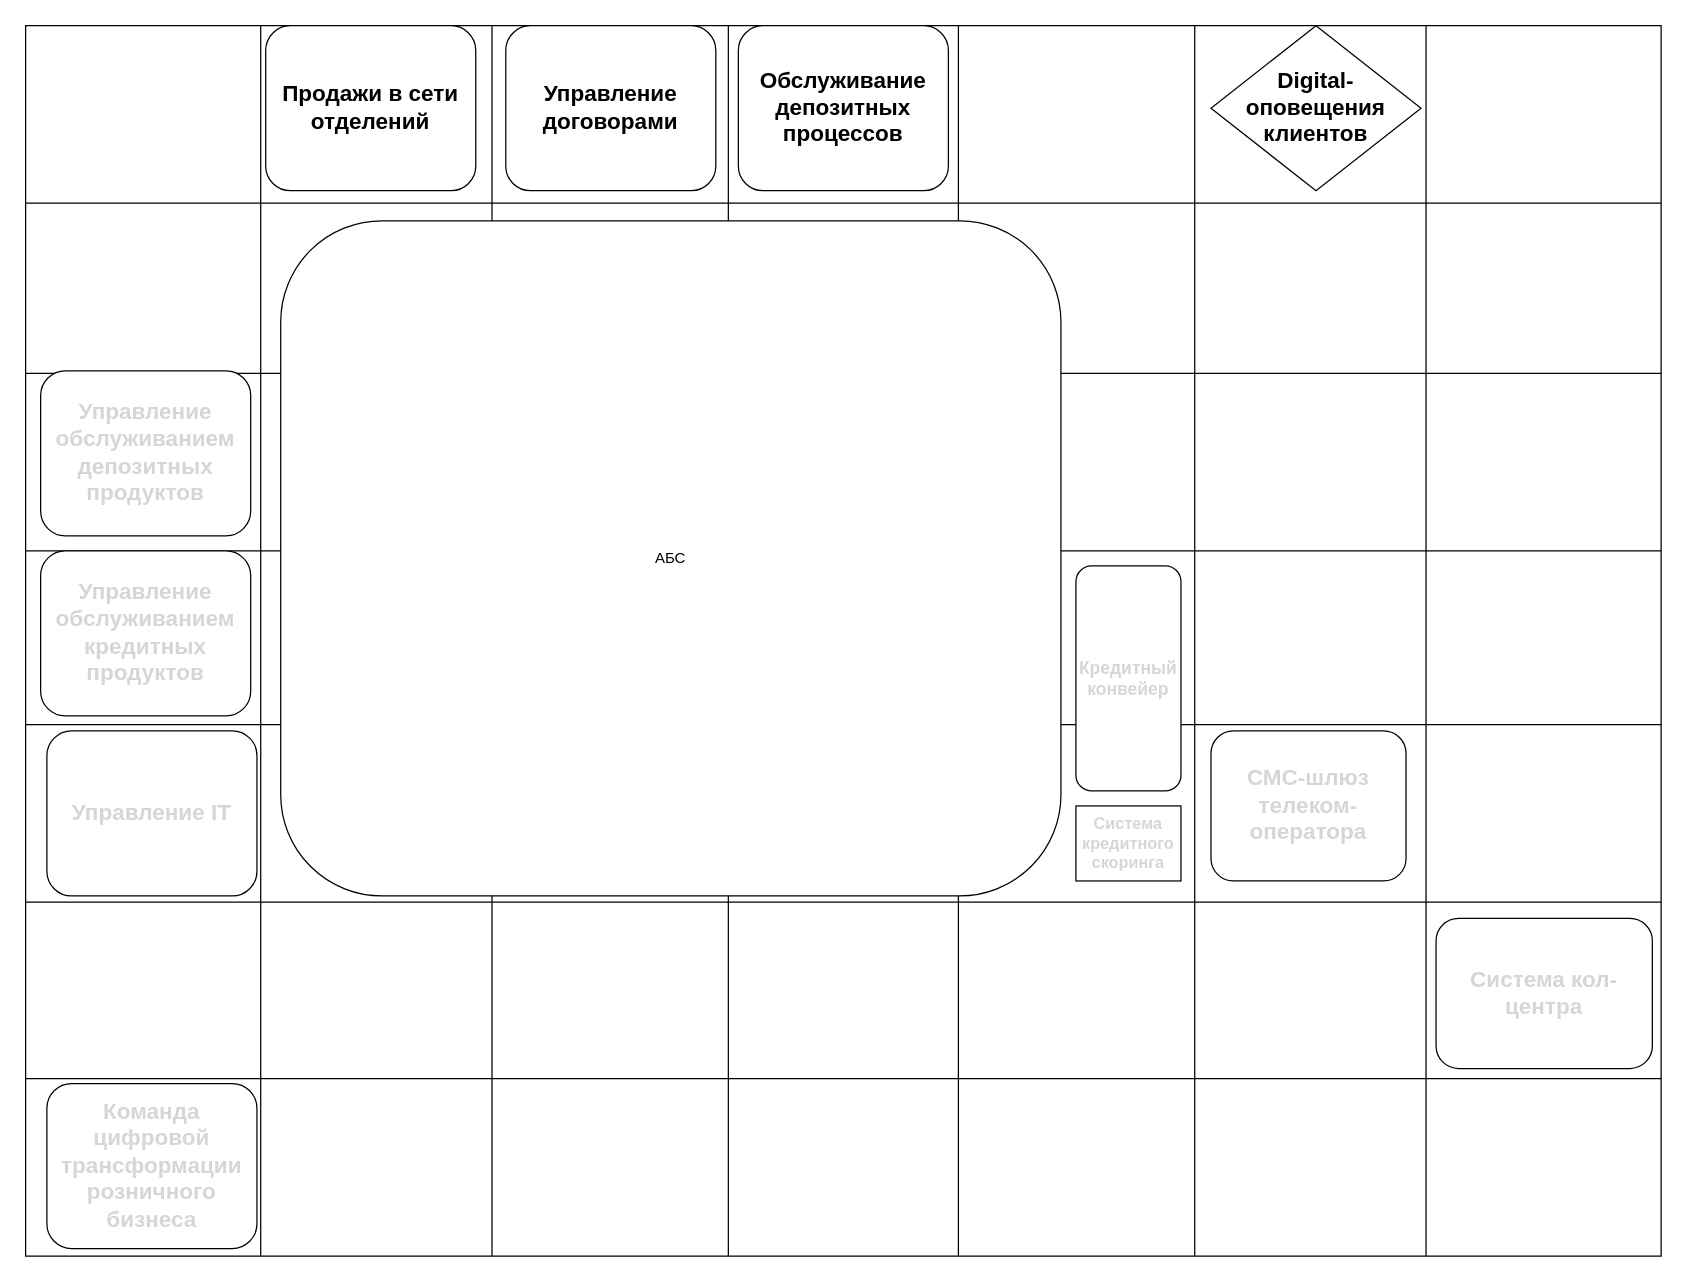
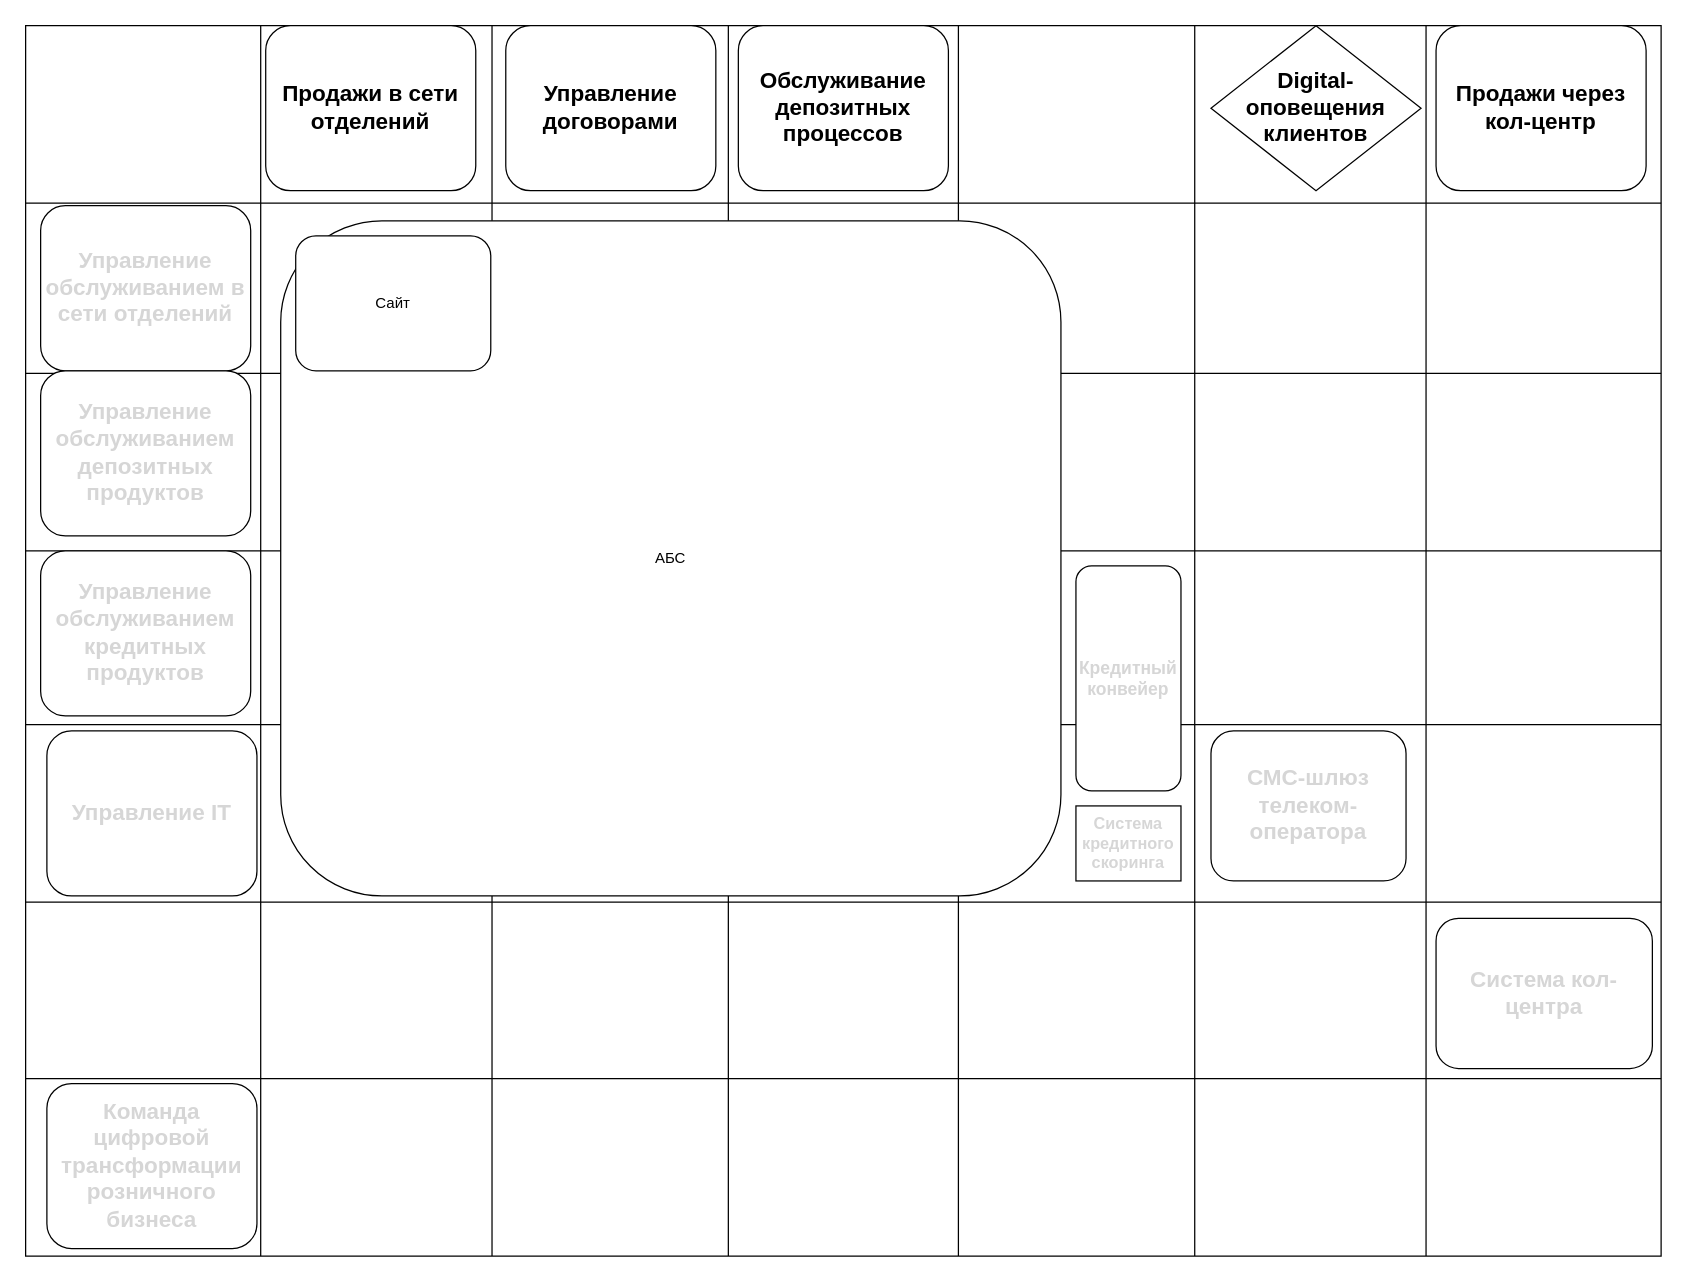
none -> (1541, 108)
none -> (146, 288)
none -> (393, 303)
